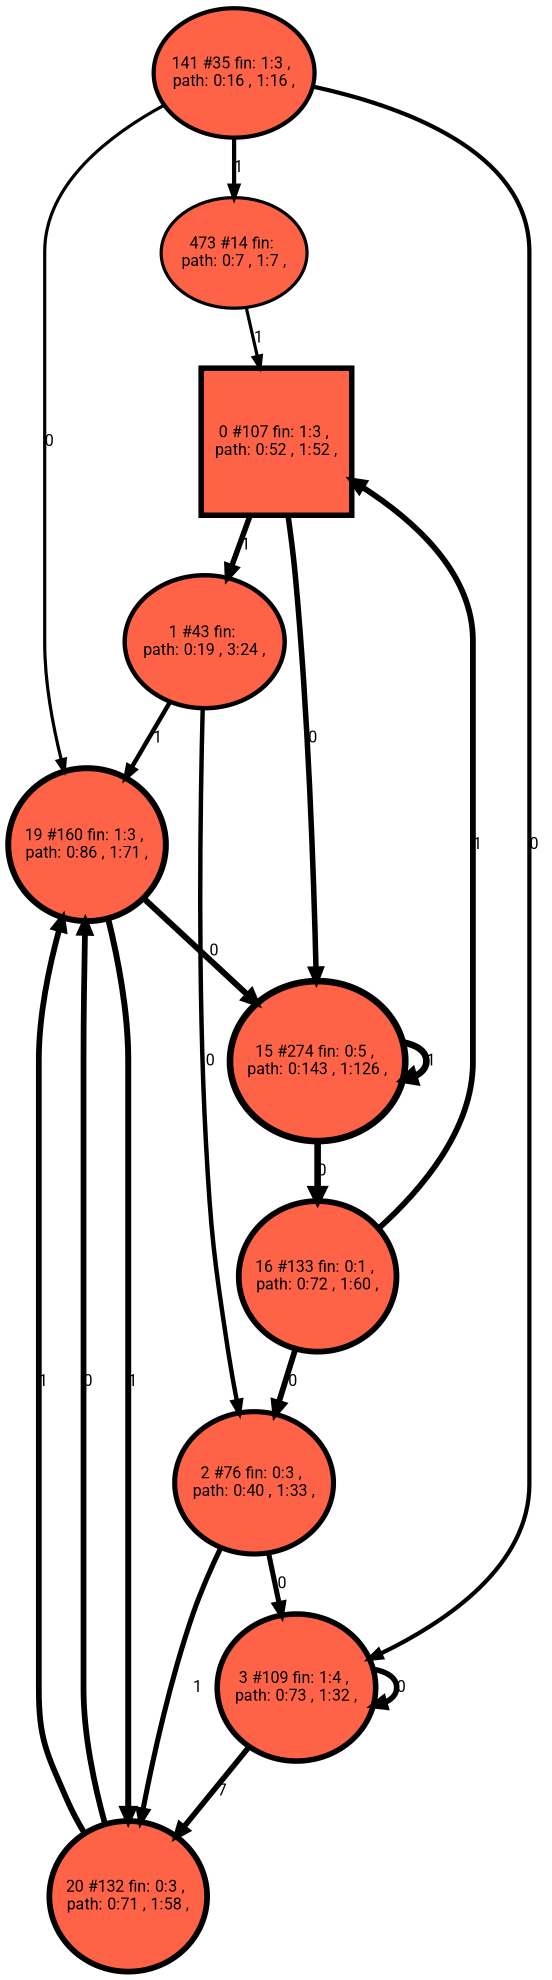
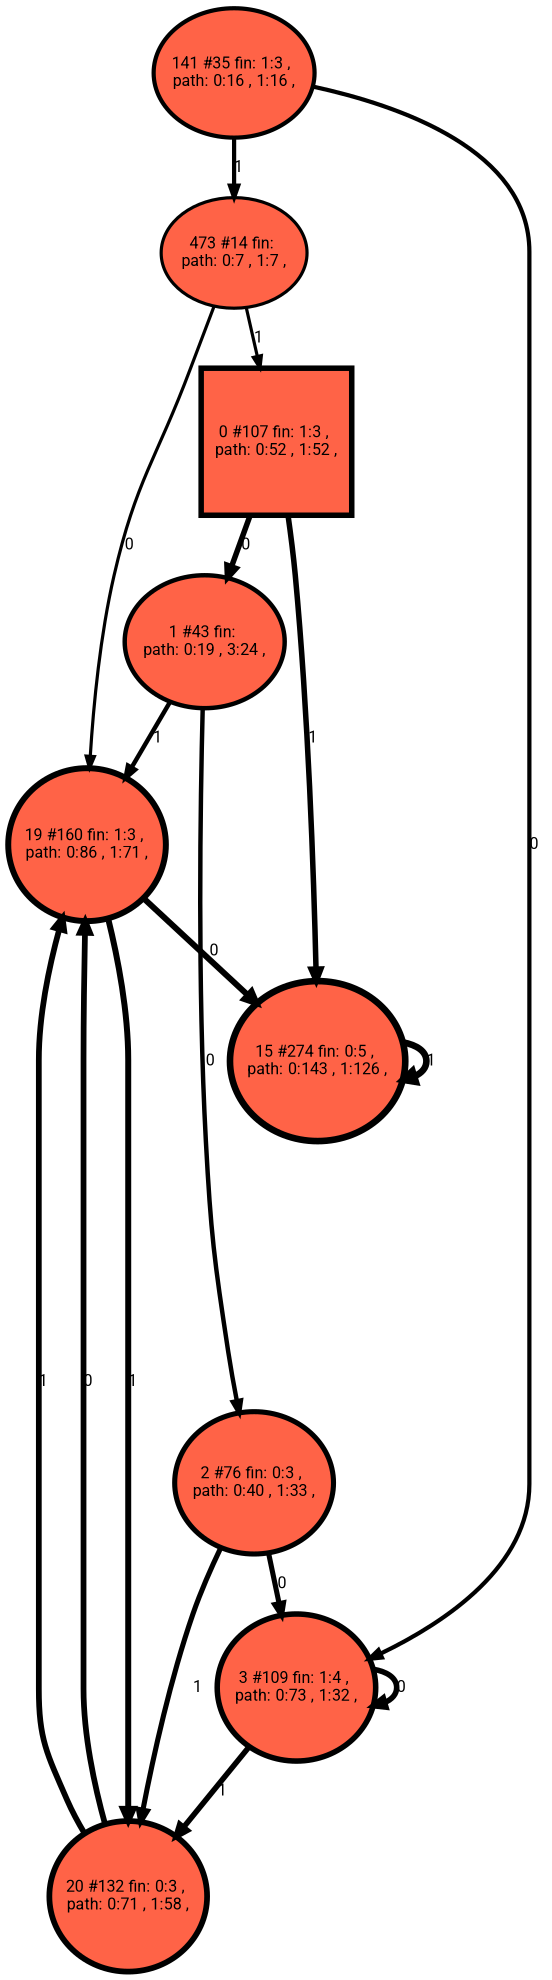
(45, 407) -> (128, 525)
(248, 545) -> (248, 545)
(315, 738) -> (315, 738)
(318, 1276) -> none
(225, 1791) -> (225, 1791)
